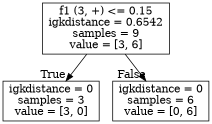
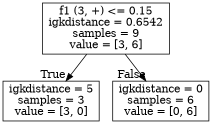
(51, 101) -> (51, 101)
